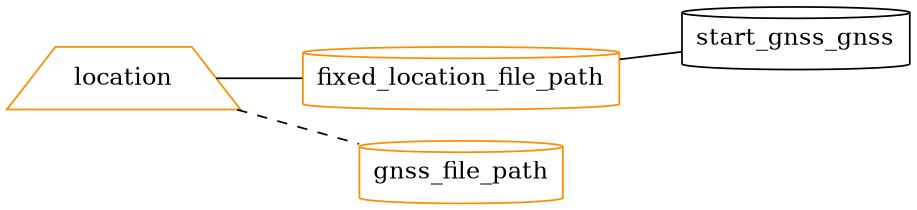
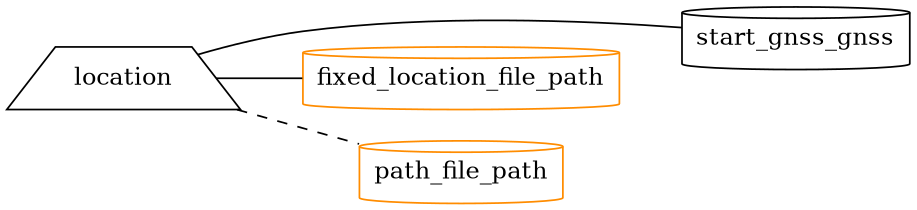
(651, 56) -> (438, 21)
(124, 78) -> (124, 78)
(461, 172) -> (461, 172)
